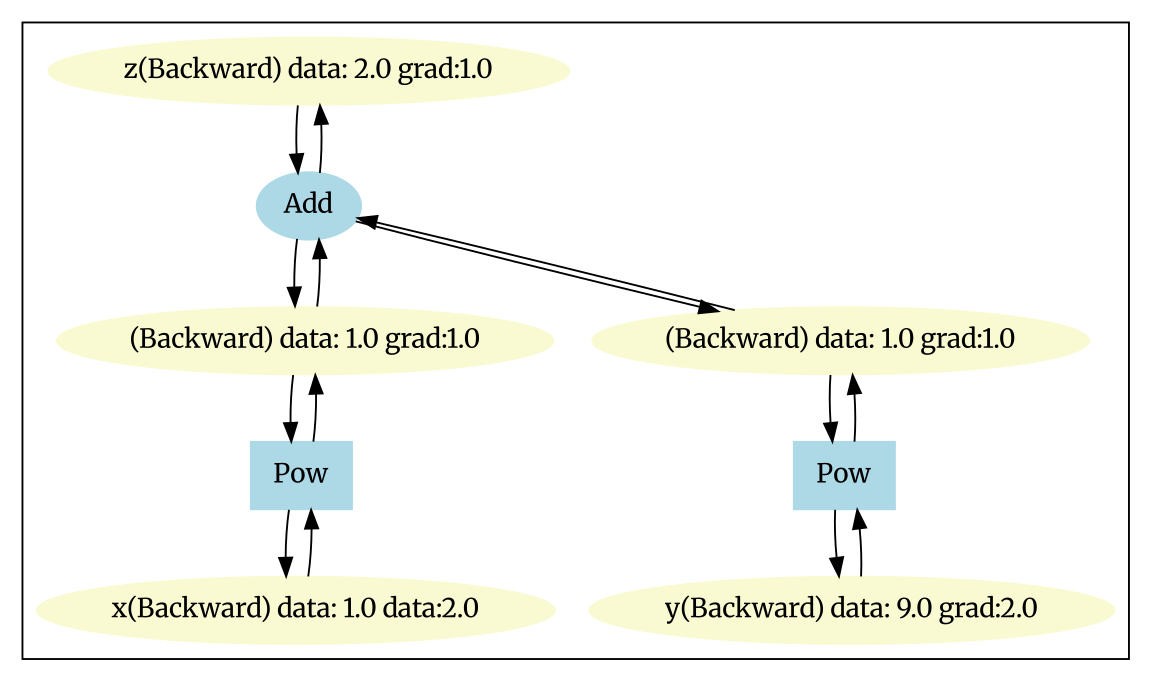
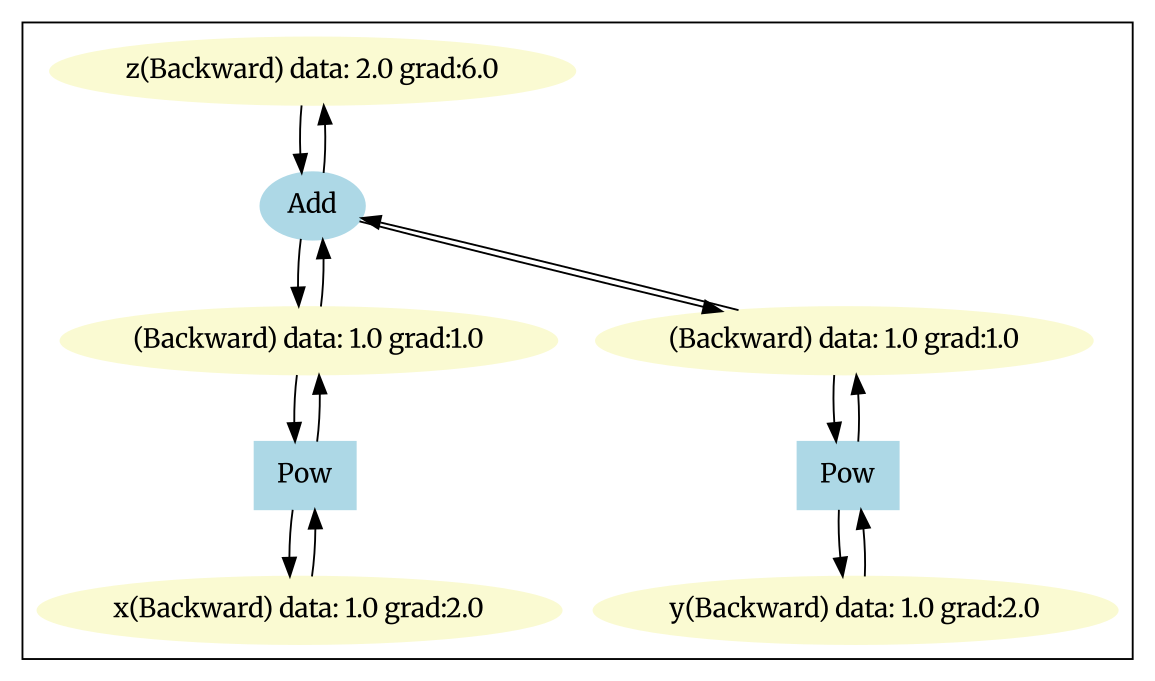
(309, 71) -> (313, 71)
(296, 610) -> (300, 610)
(852, 610) -> (856, 610)
